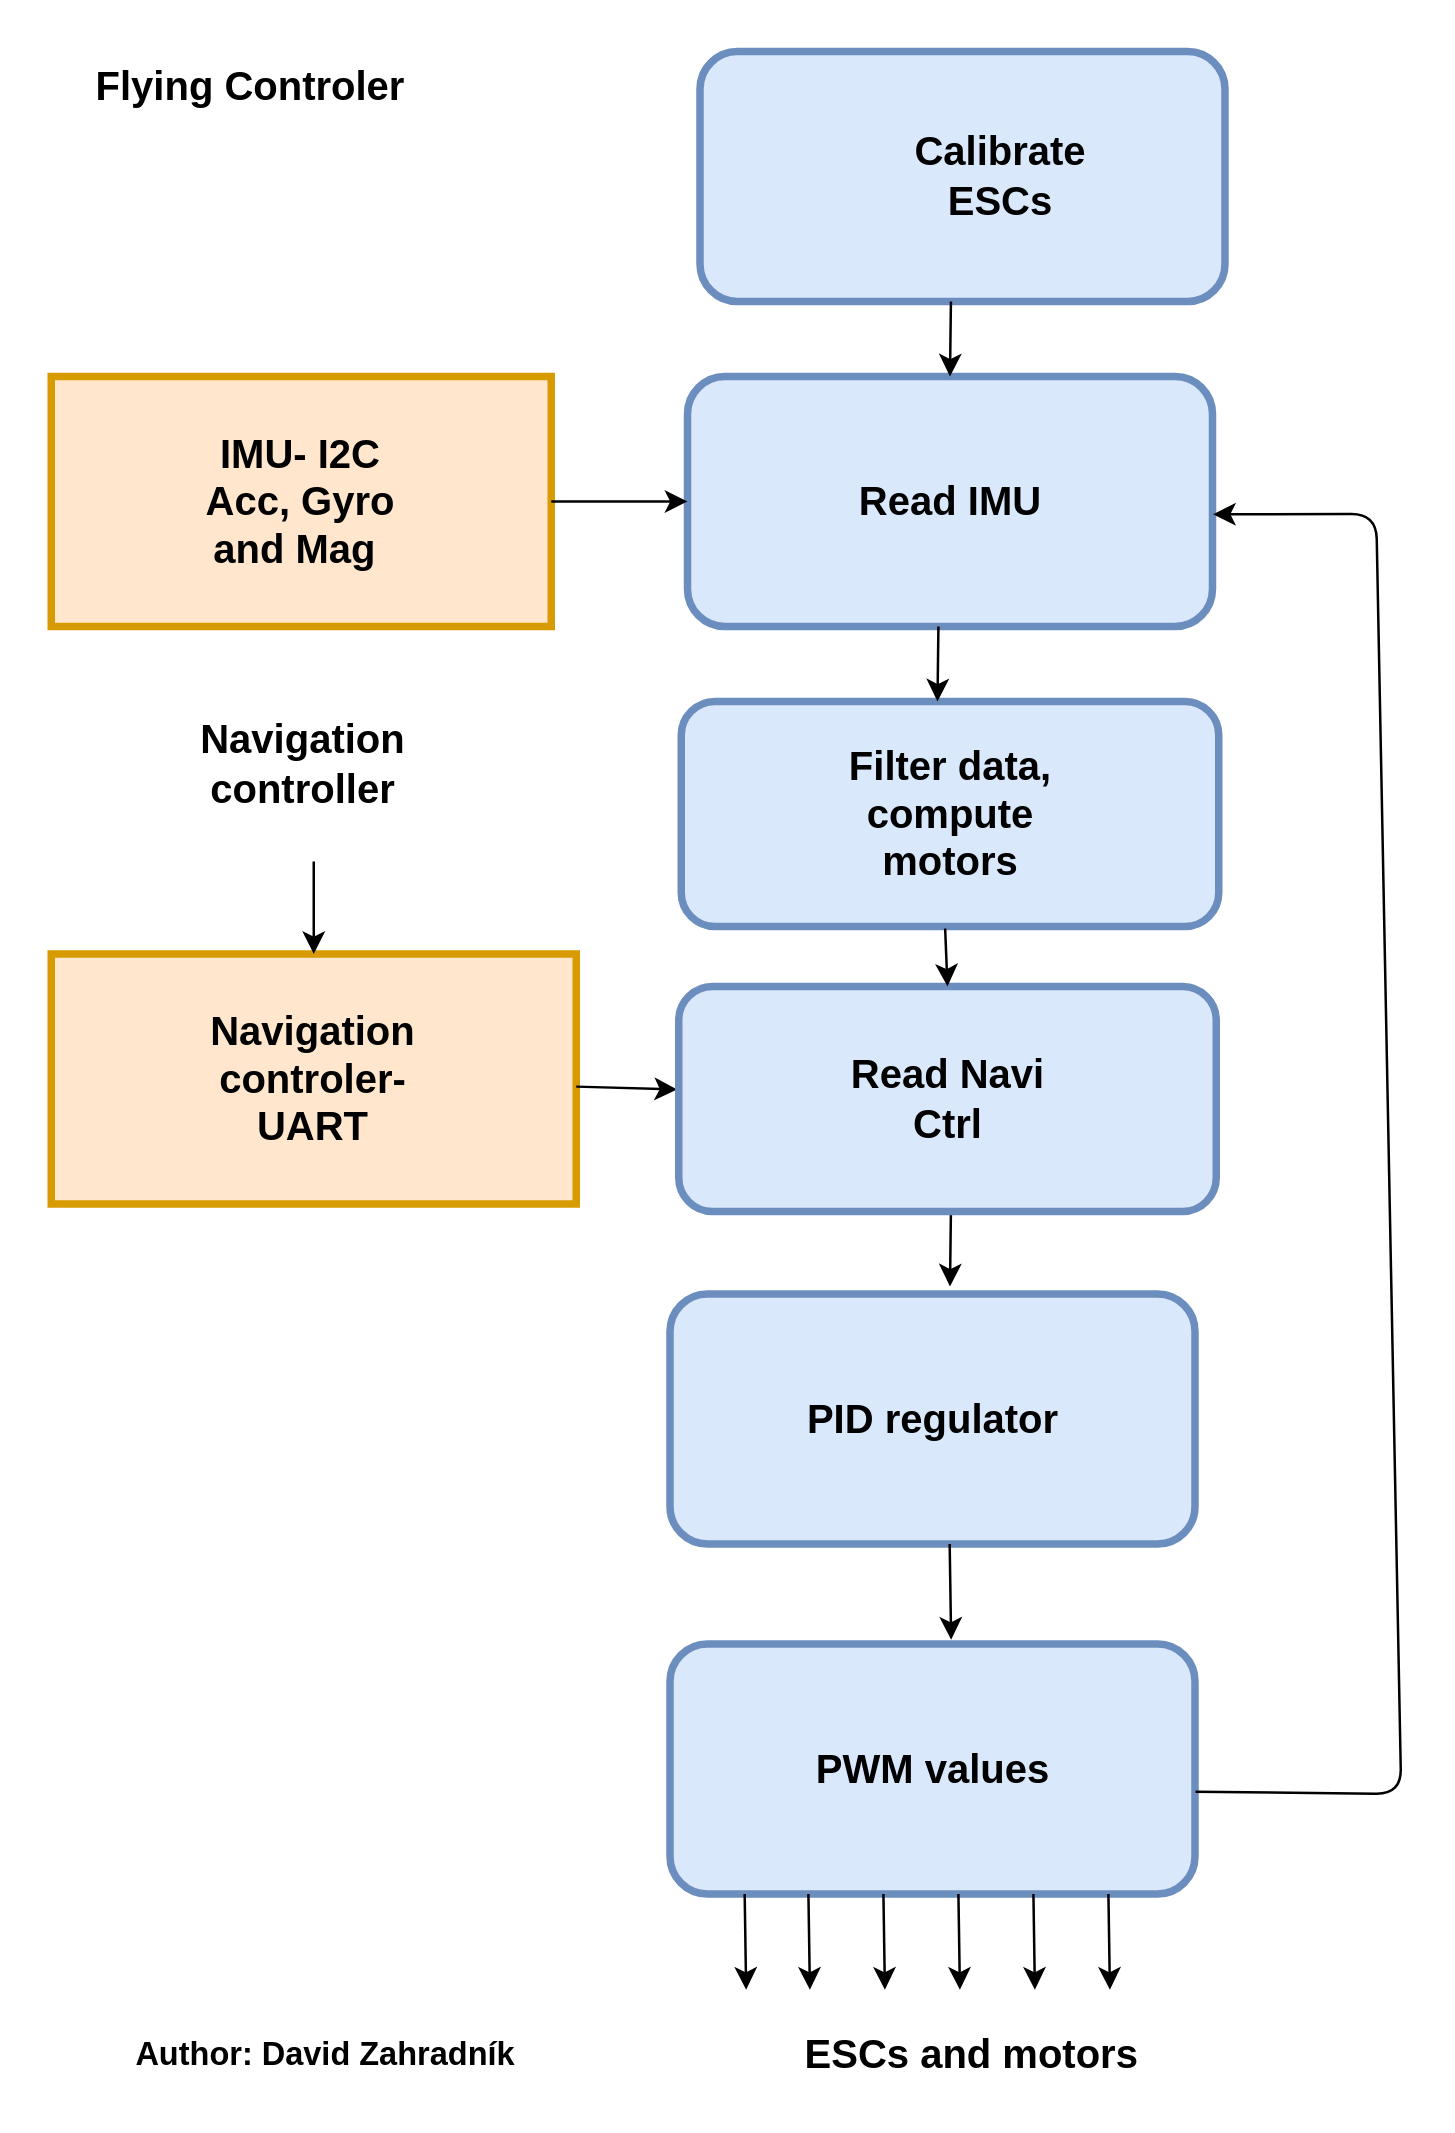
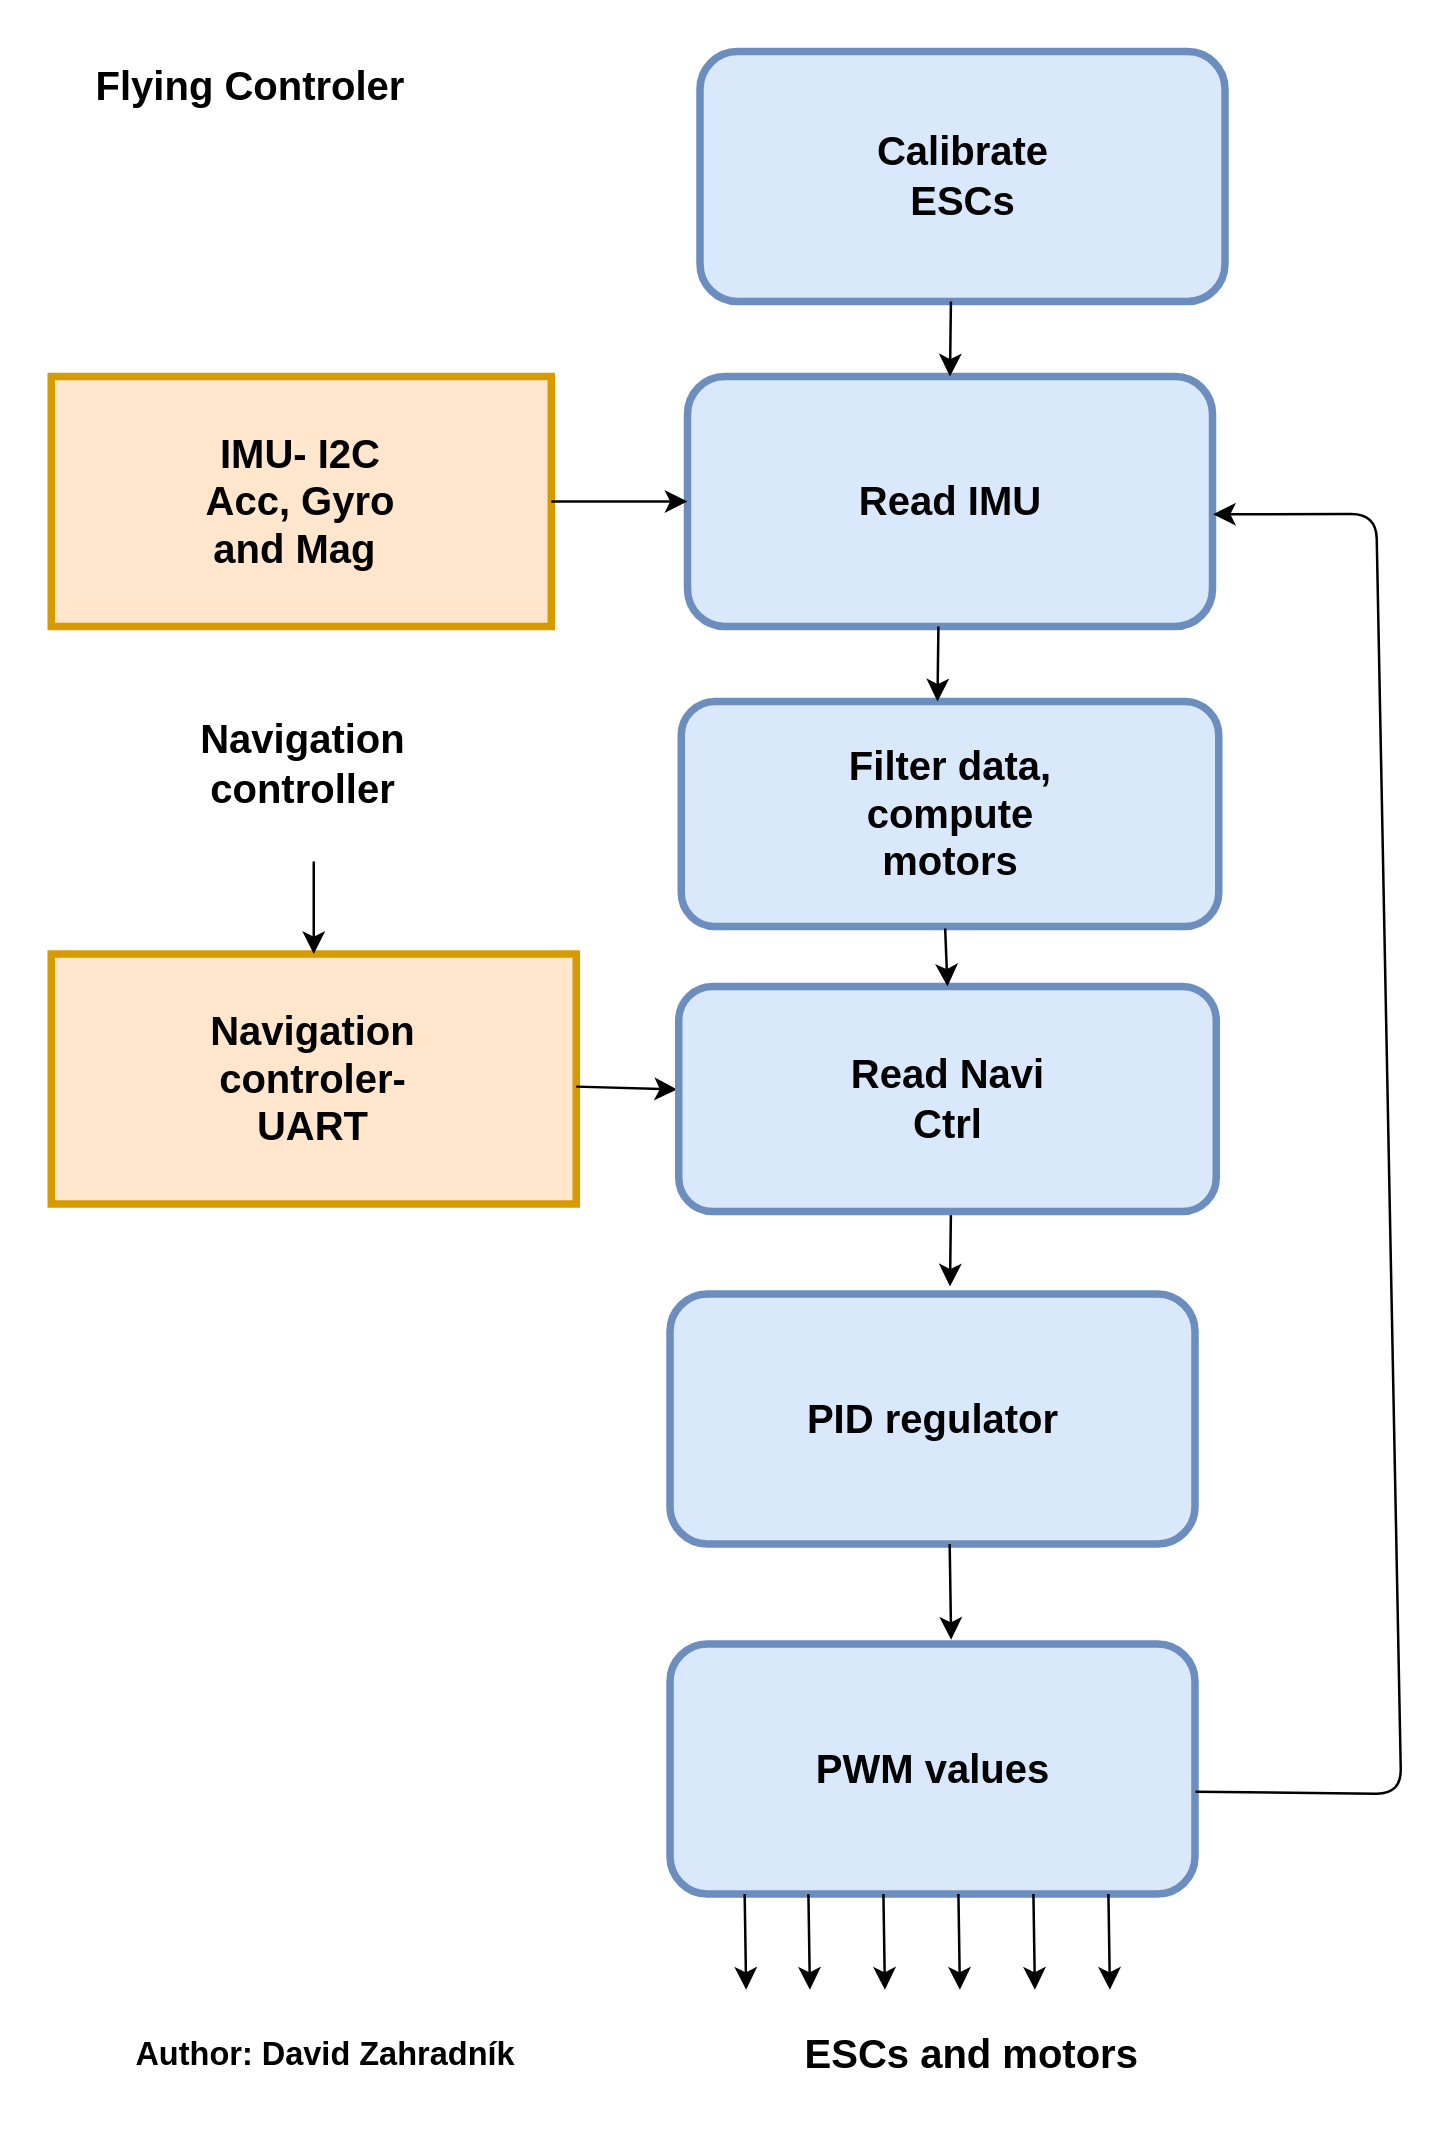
(1000, 176) -> (963, 176)
